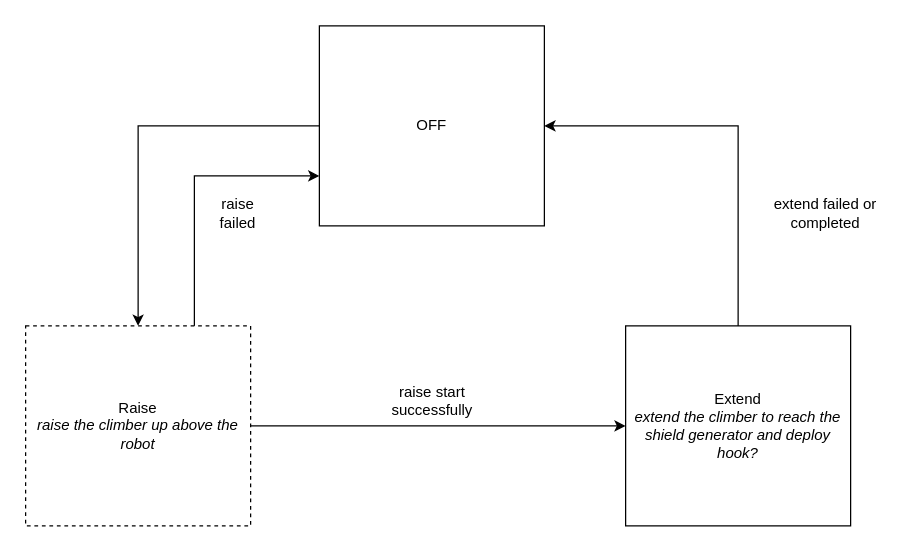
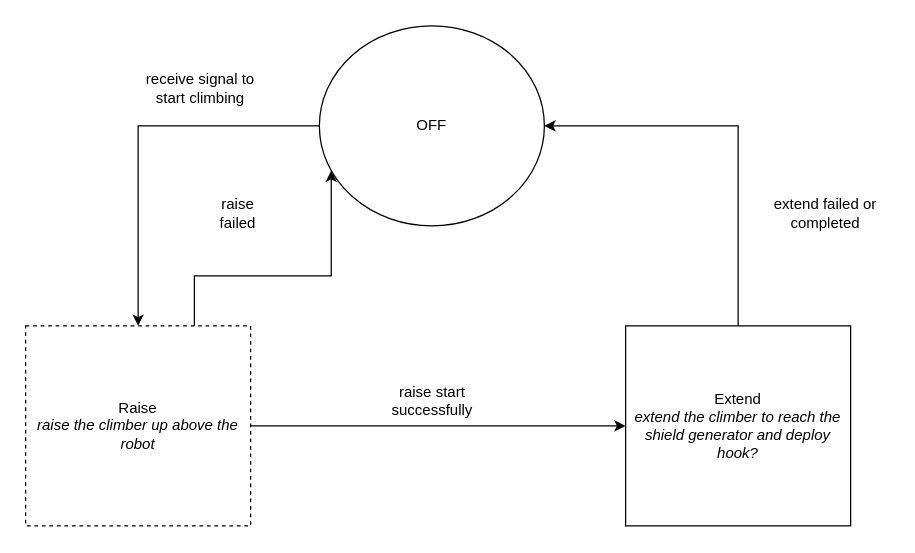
none -> (201, 88)
(432, 126) -> (432, 126)
